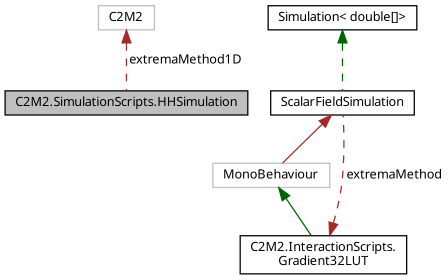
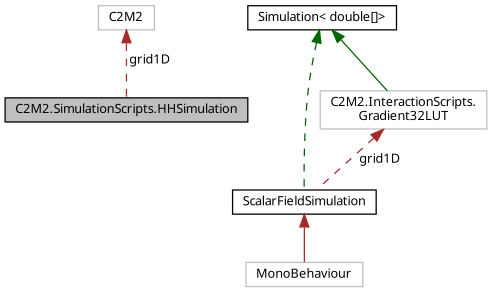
(184, 60) -> (149, 60)
(393, 175) -> (379, 159)
(299, 217) -> (364, 65)
(323, 255) -> (403, 110)
